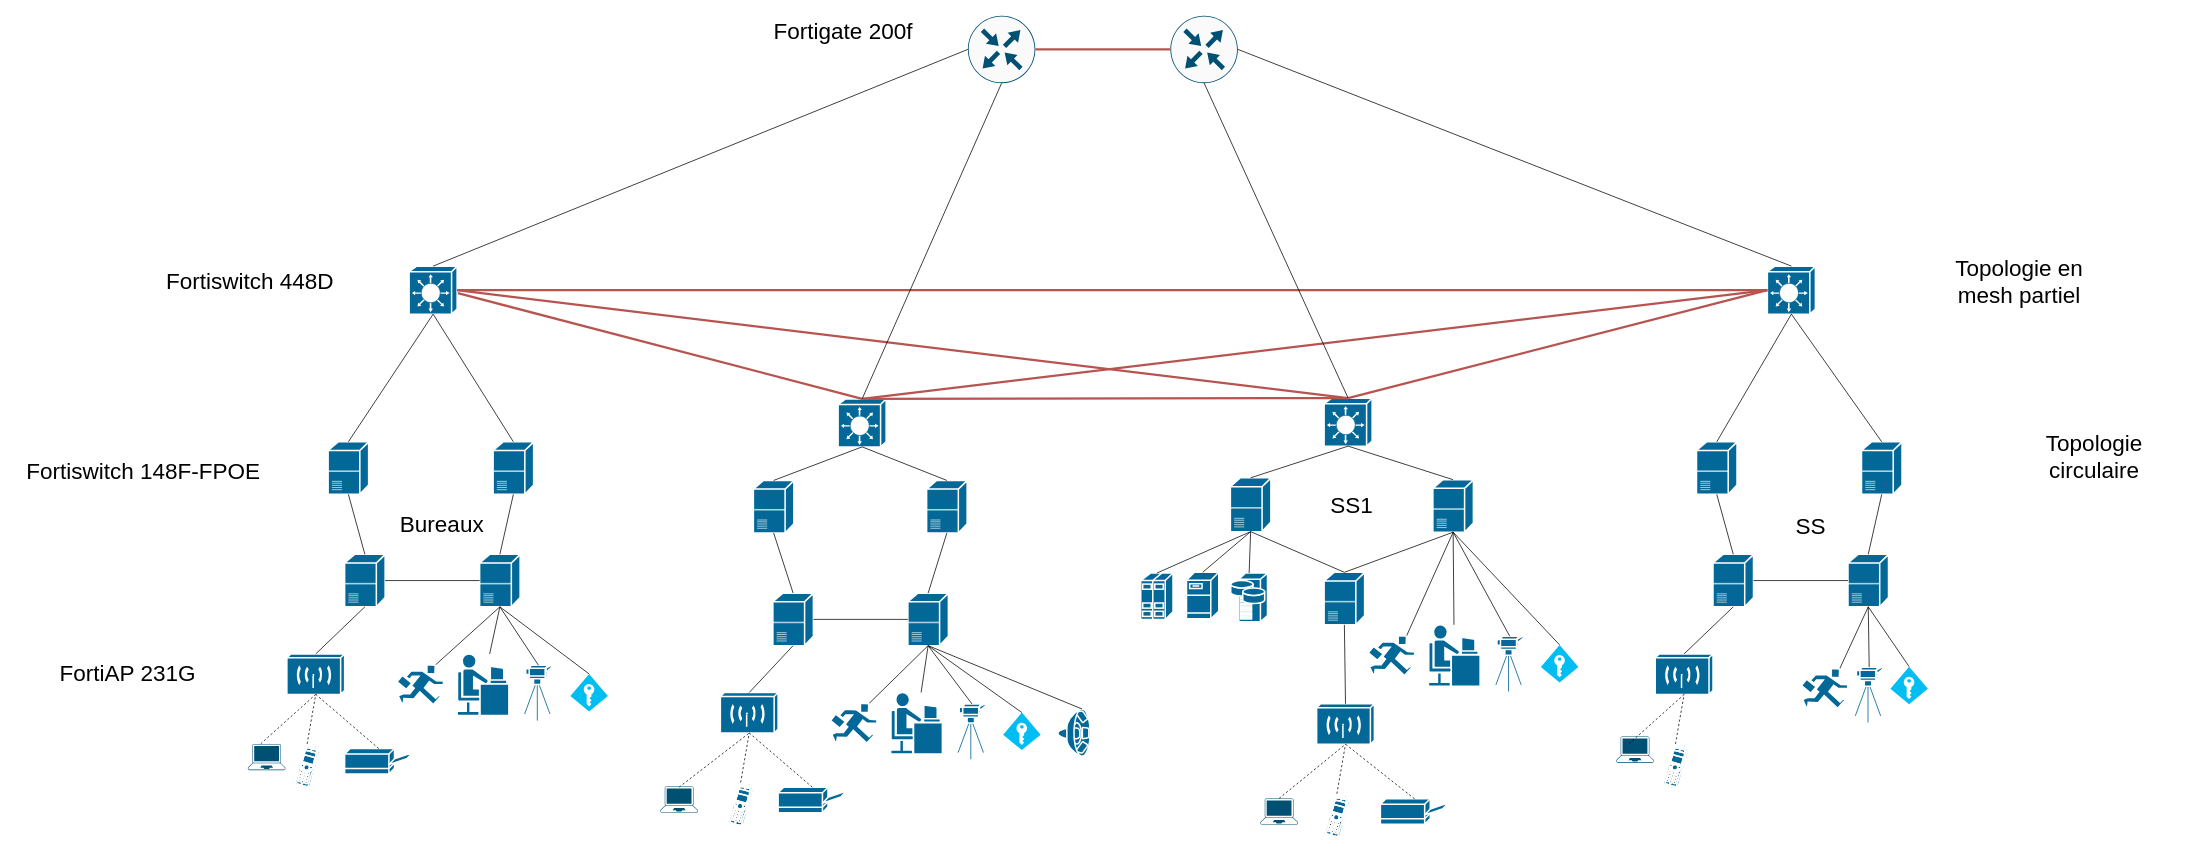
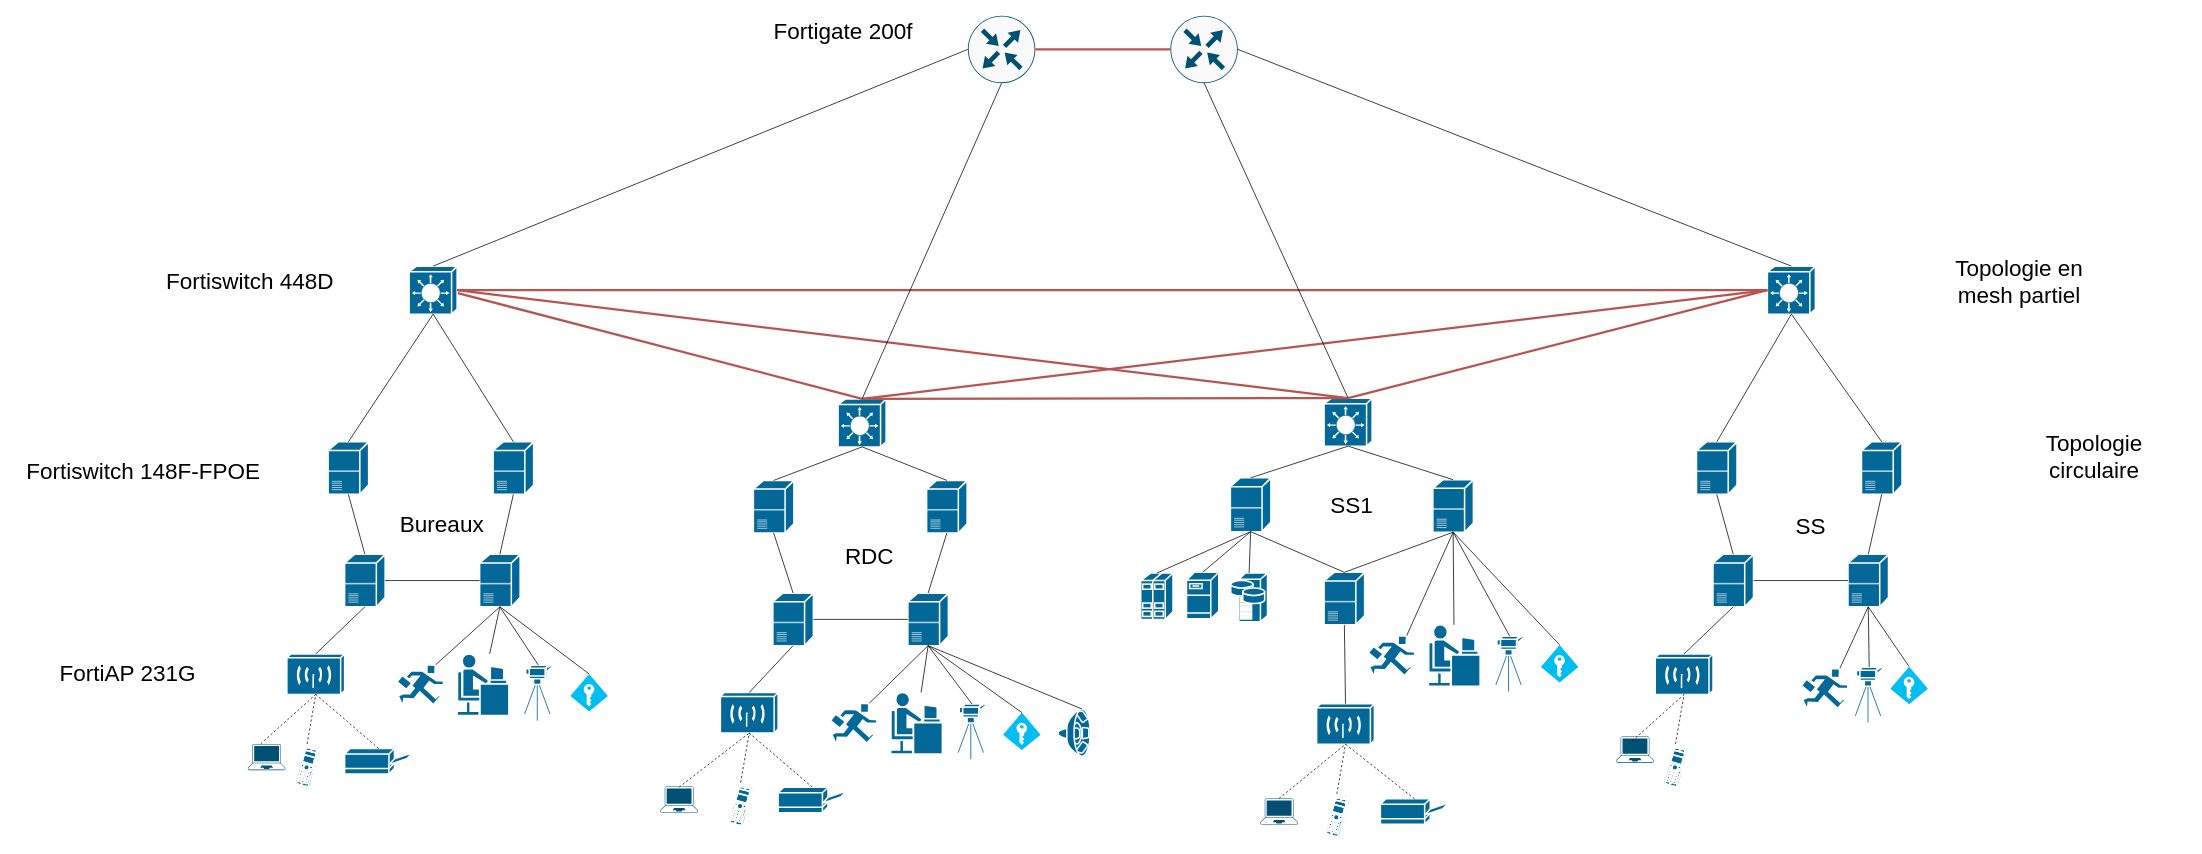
none -> (870, 556)
